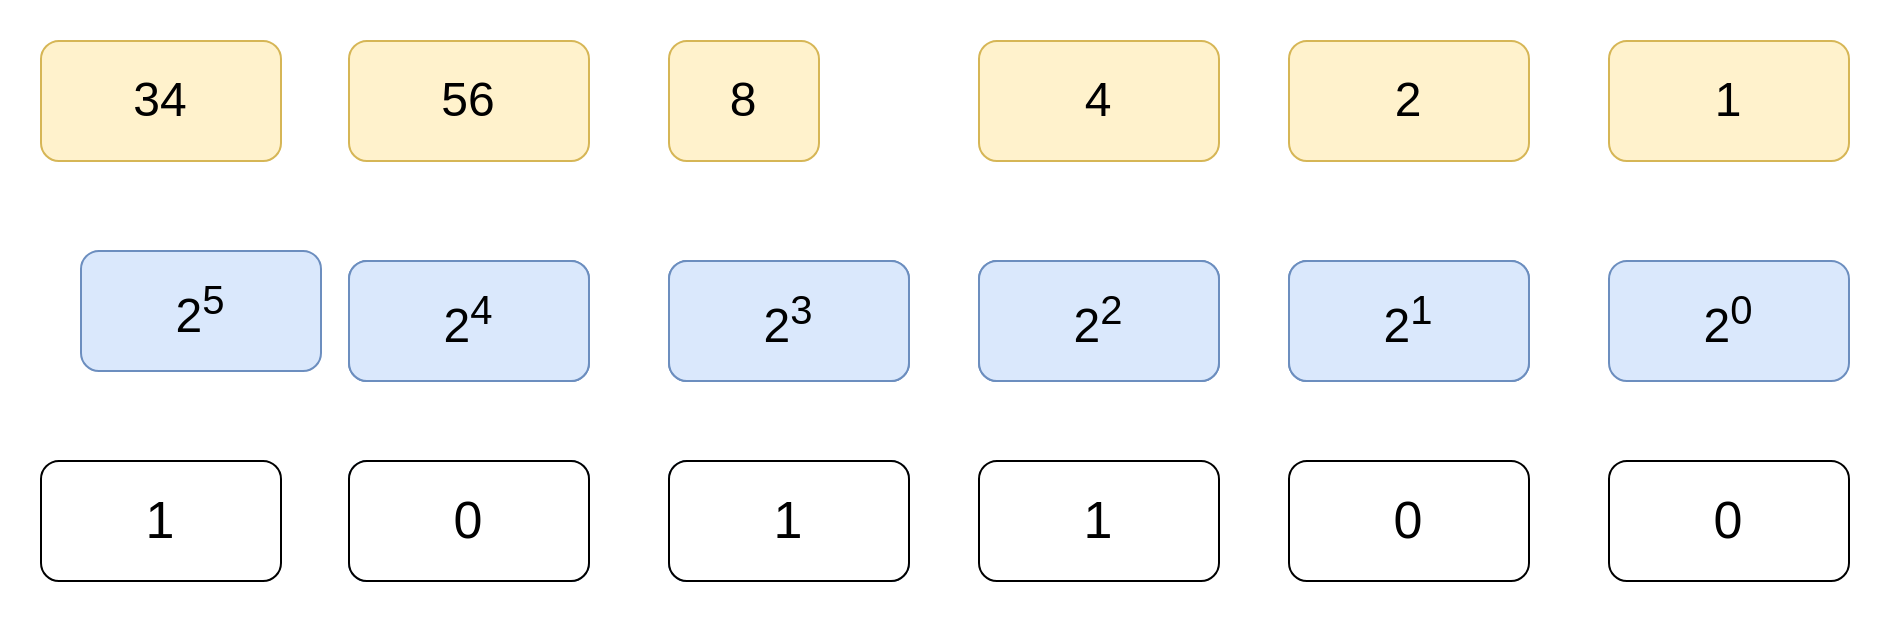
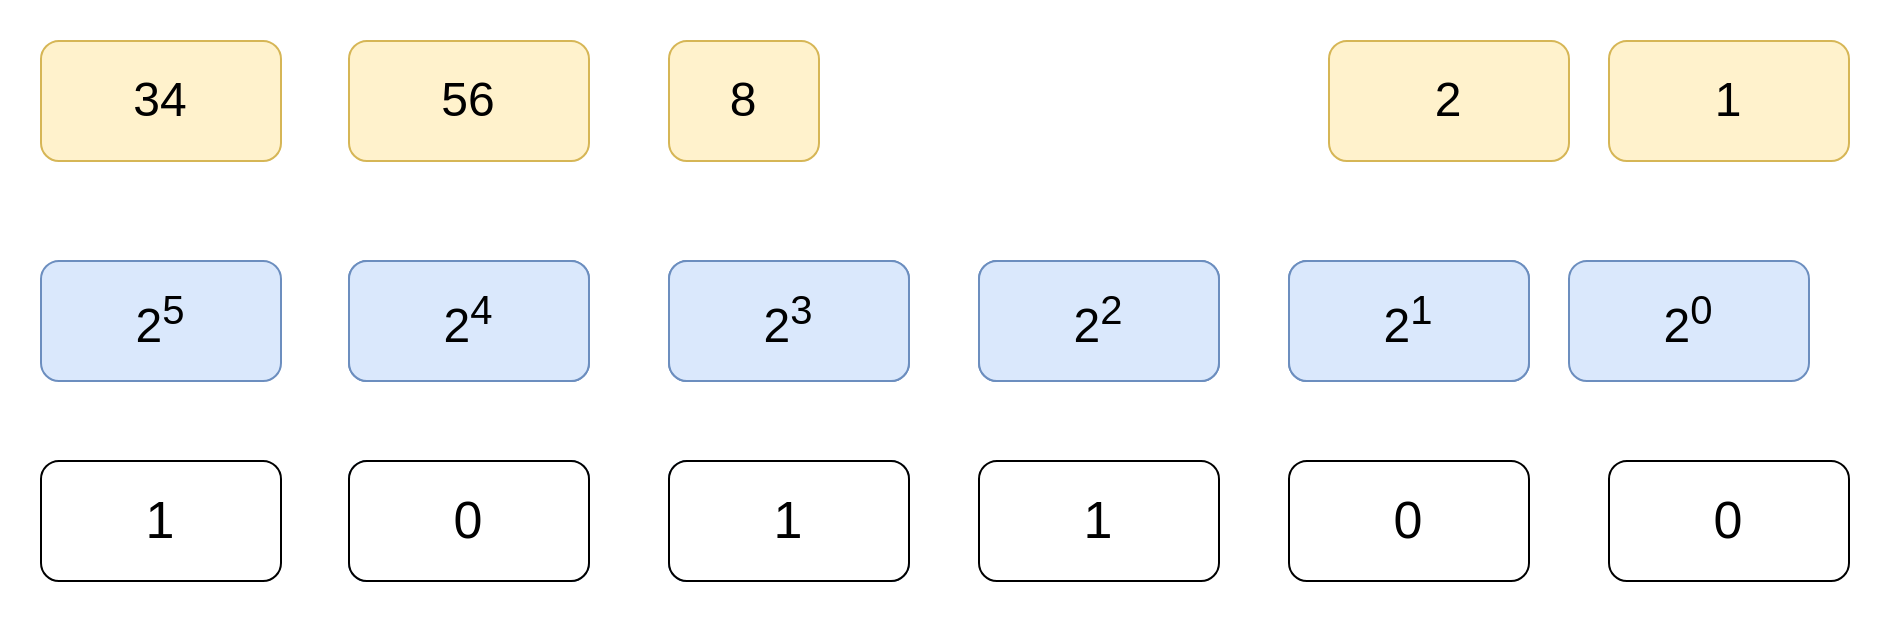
(1099, 101) -> none
(1409, 101) -> (1449, 101)
(201, 311) -> (161, 321)
(1729, 321) -> (1689, 321)
